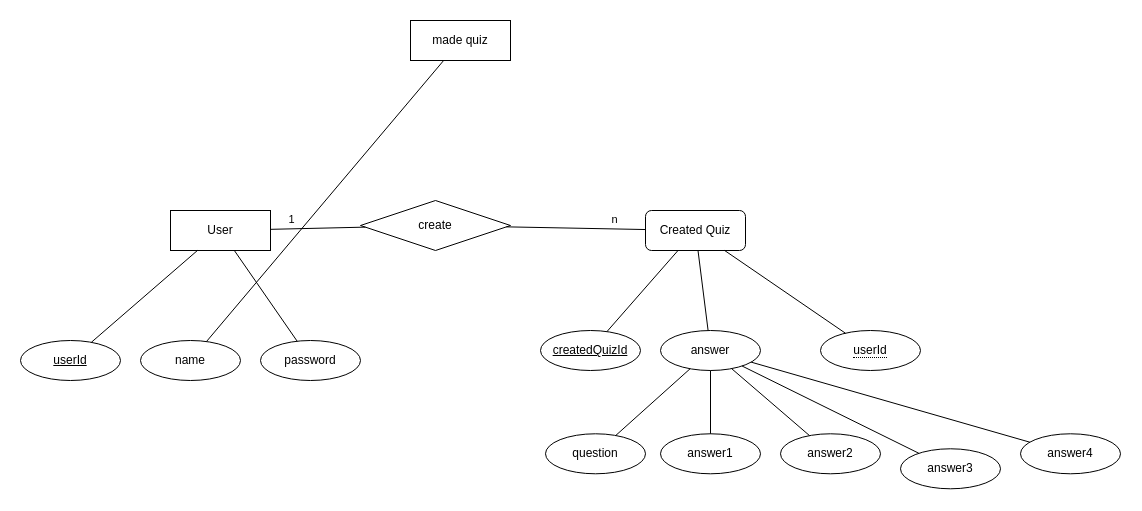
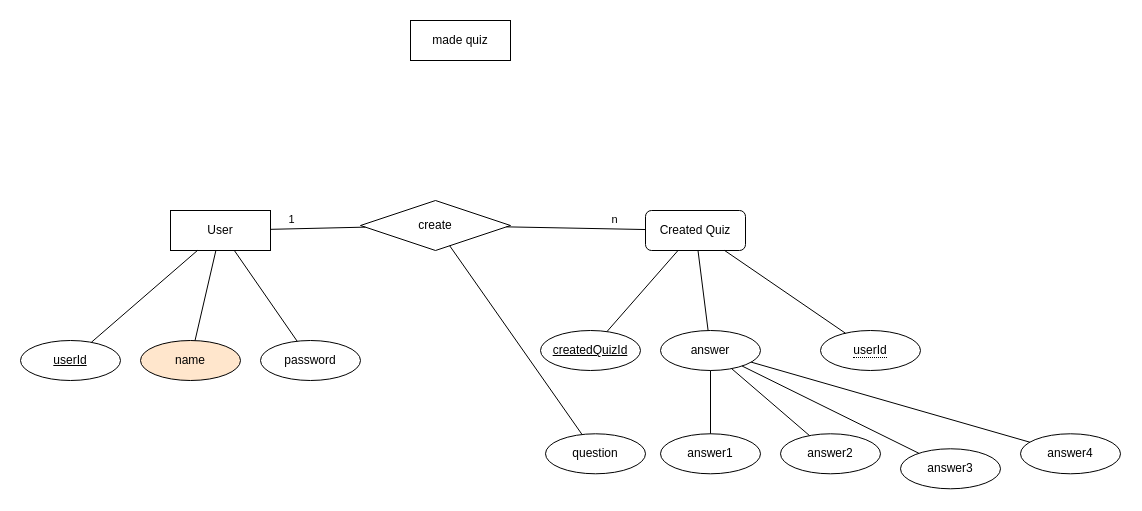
(325, 201) -> (205, 296)
(191, 361) -> (191, 361)
(653, 402) -> (516, 340)
